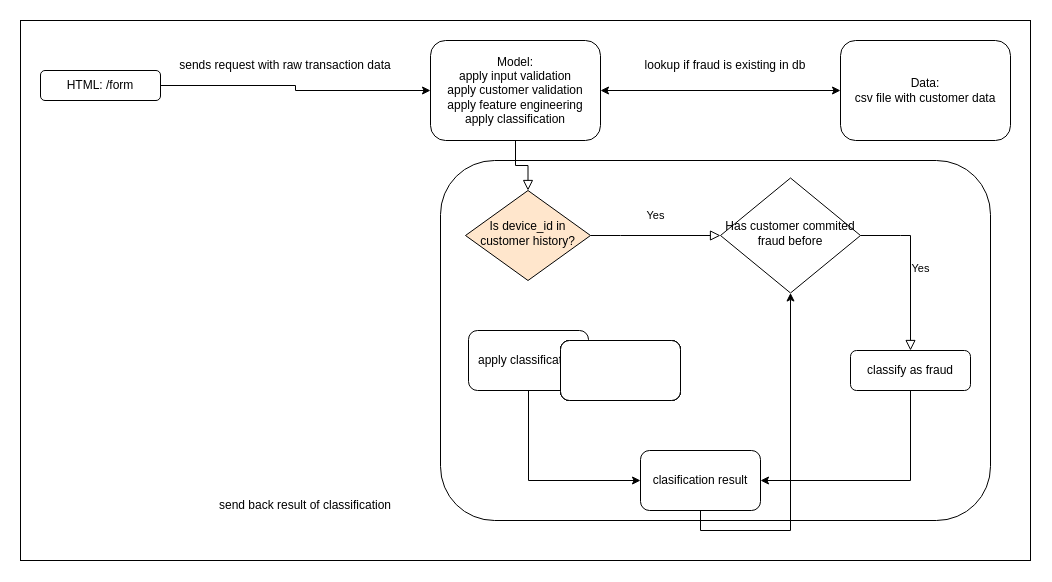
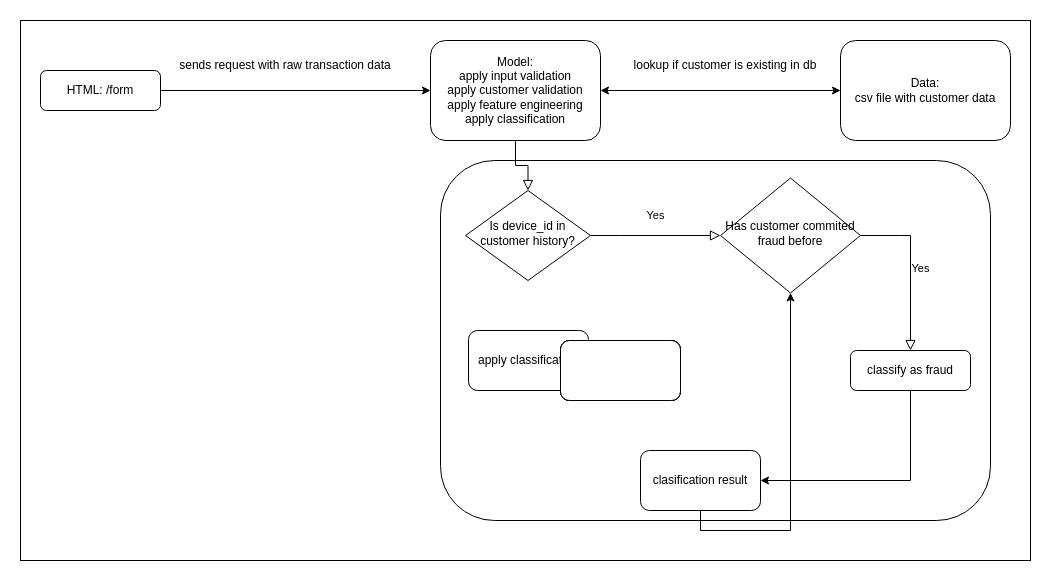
(726, 66) -> (726, 66)
(101, 86) -> (101, 91)
(528, 236) -> (528, 236)
(536, 481) -> none
(306, 506) -> none
